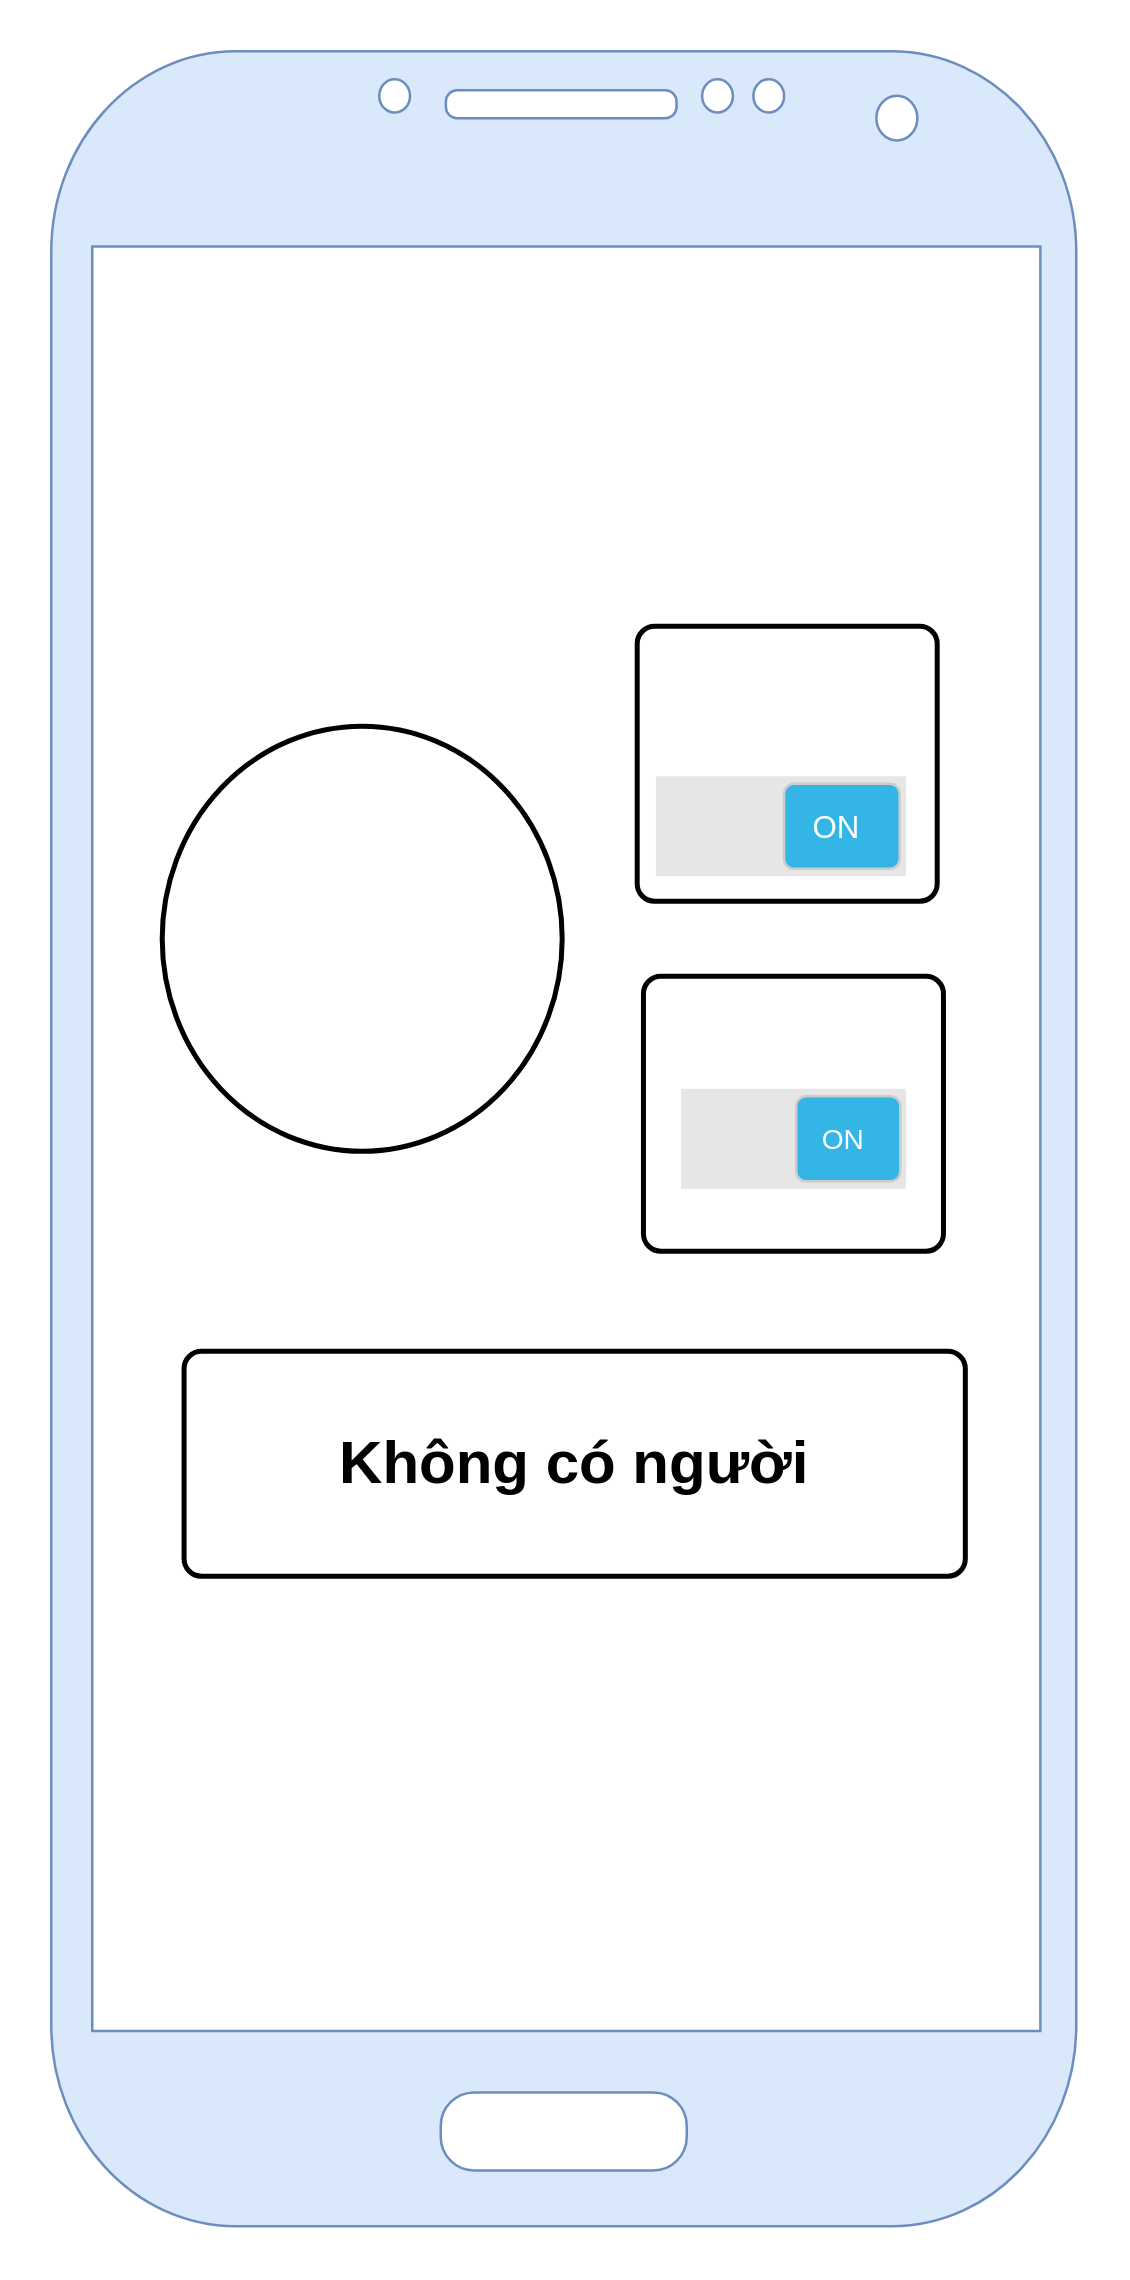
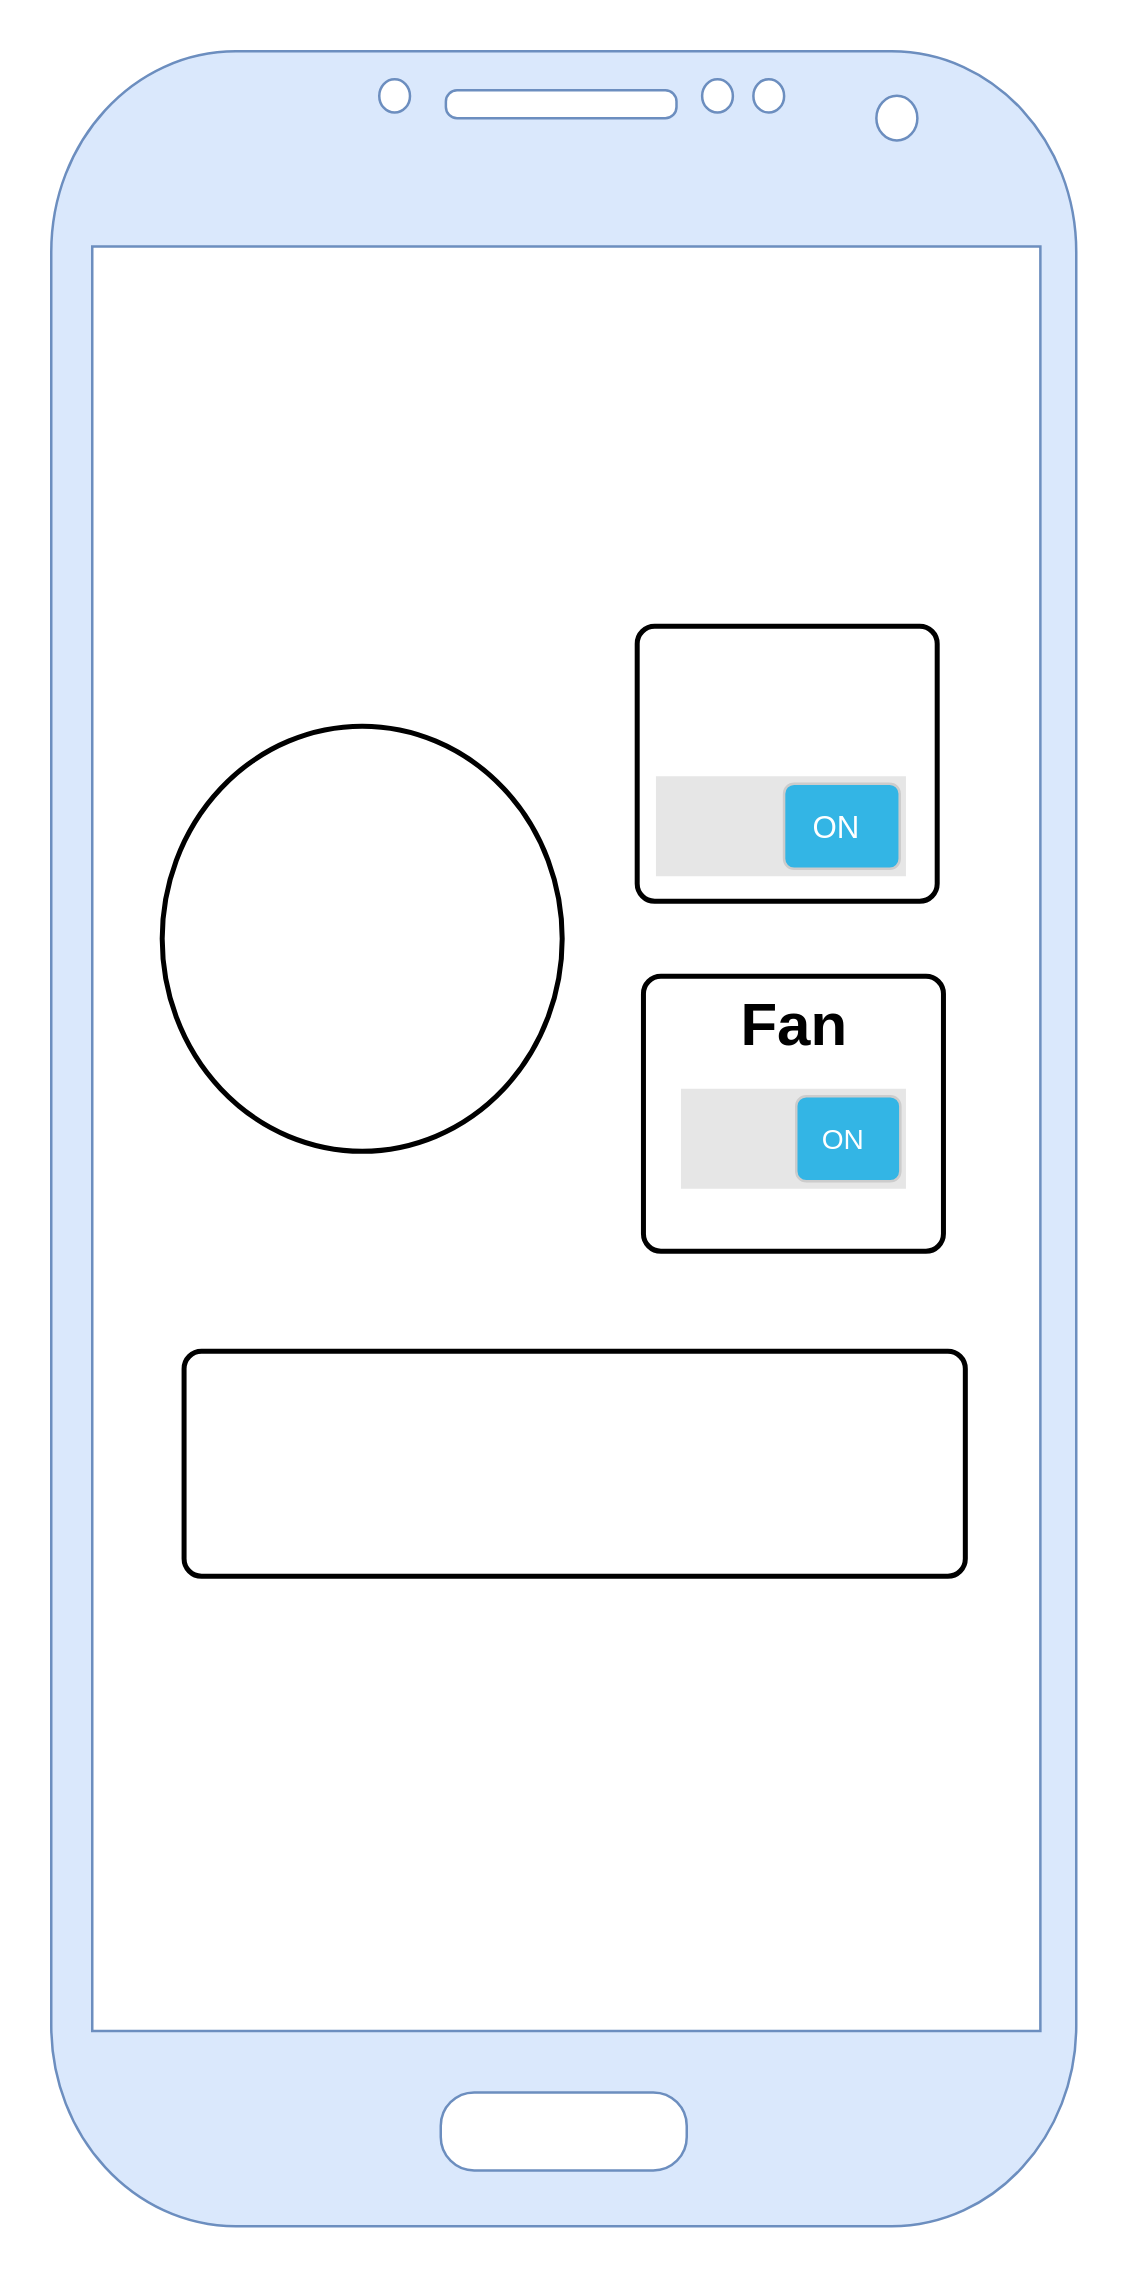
none -> (793, 1026)
(575, 1464) -> none
